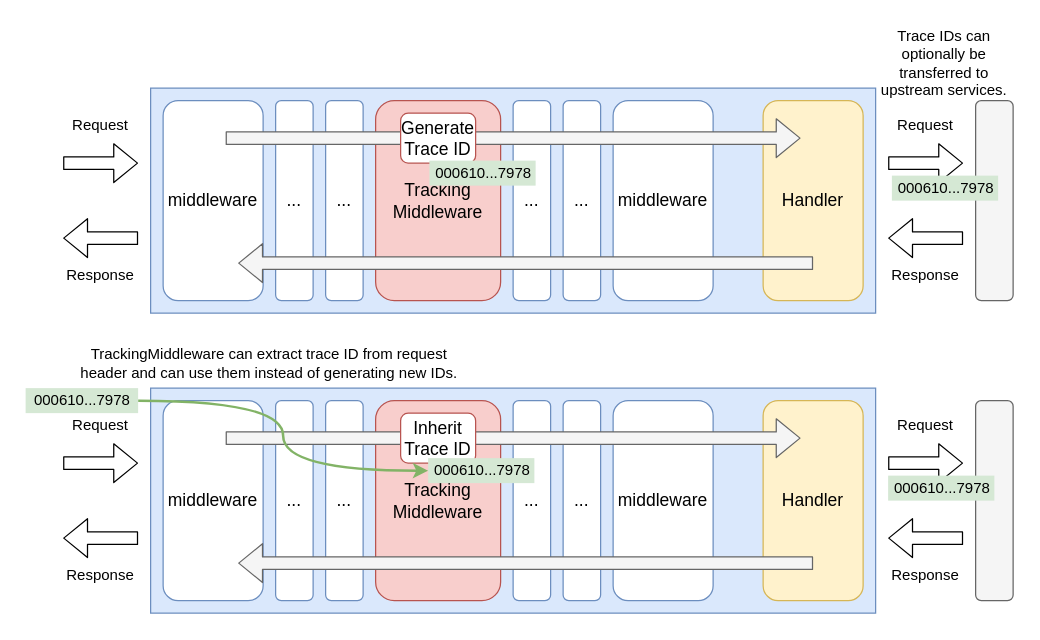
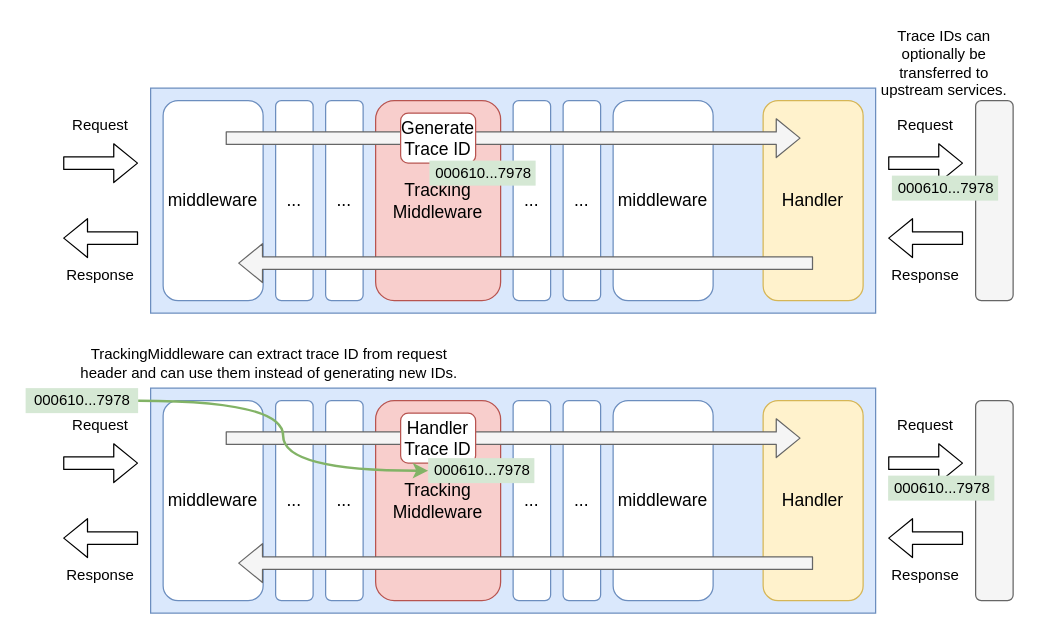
(438, 438) -> (438, 438)
